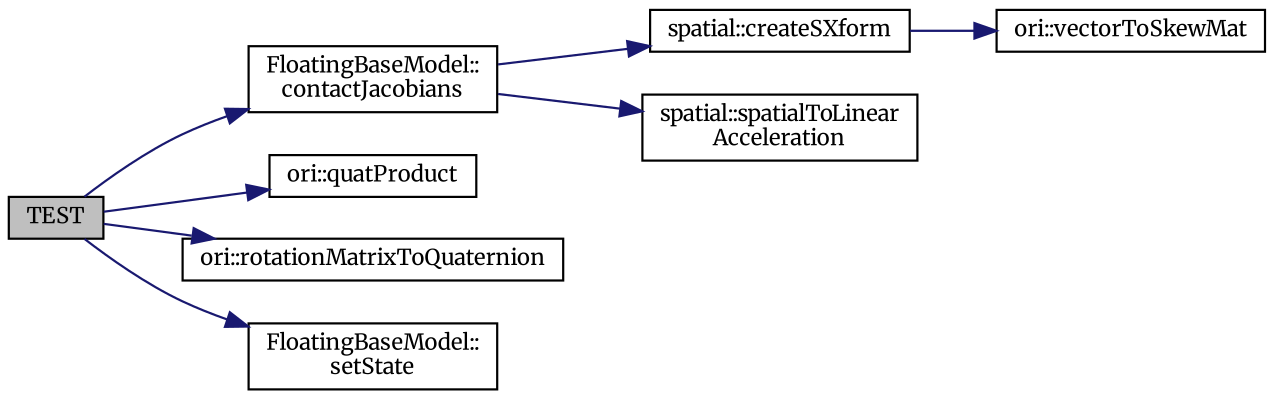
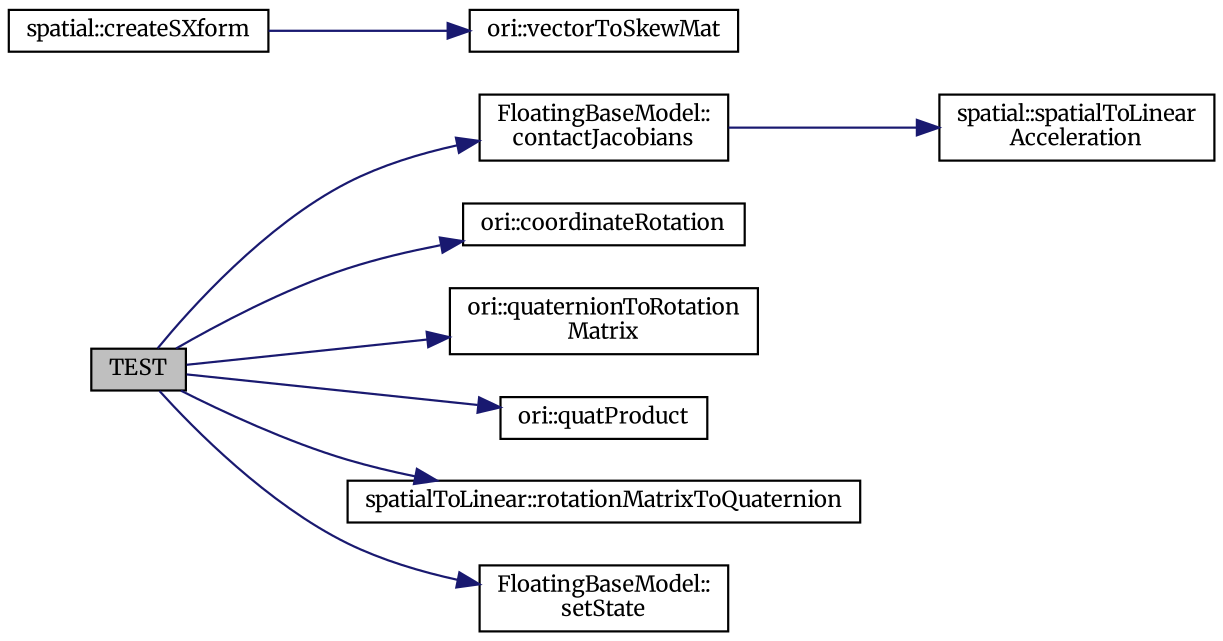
(563, 57) -> none
none -> (604, 224)
(373, 260) -> (604, 502)
none -> (604, 321)
